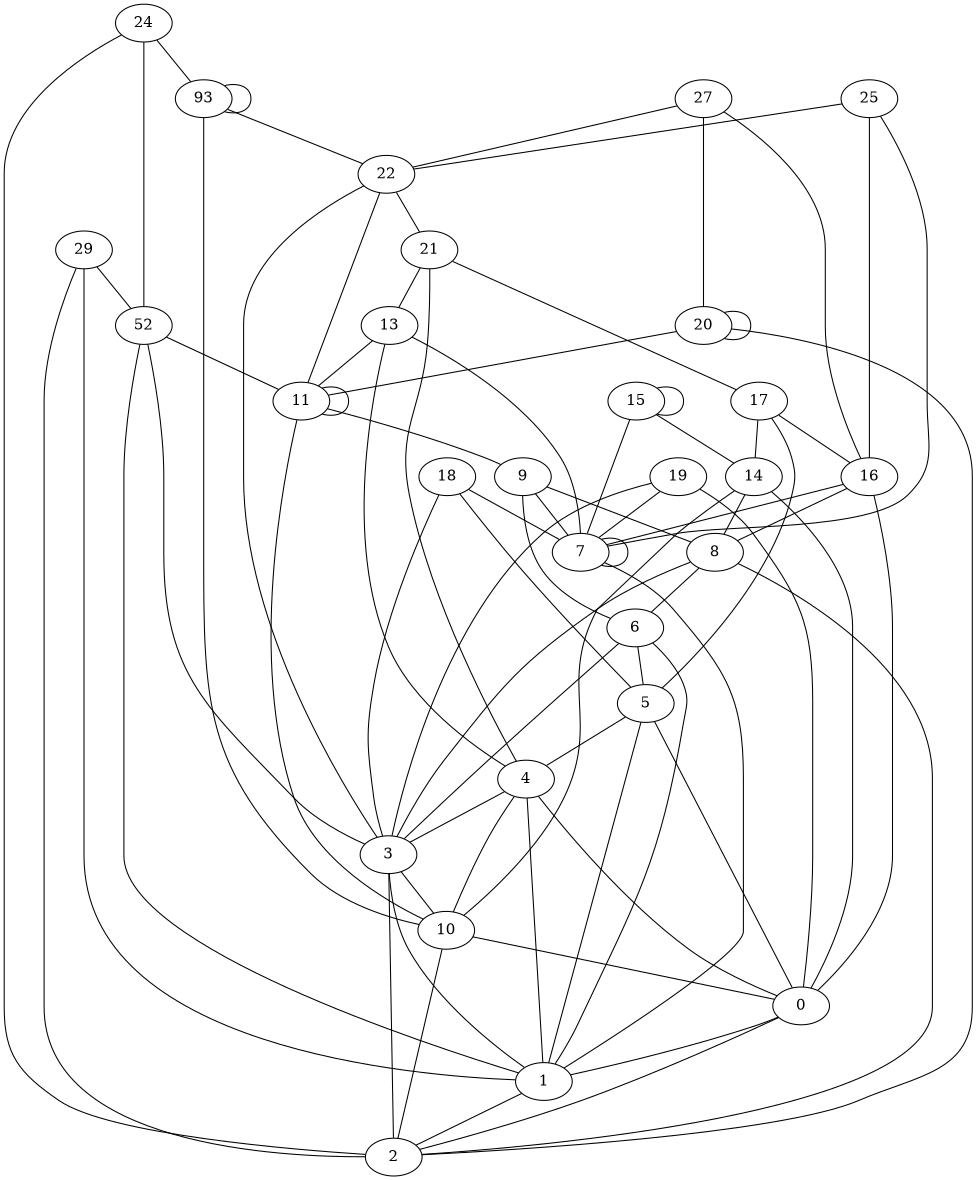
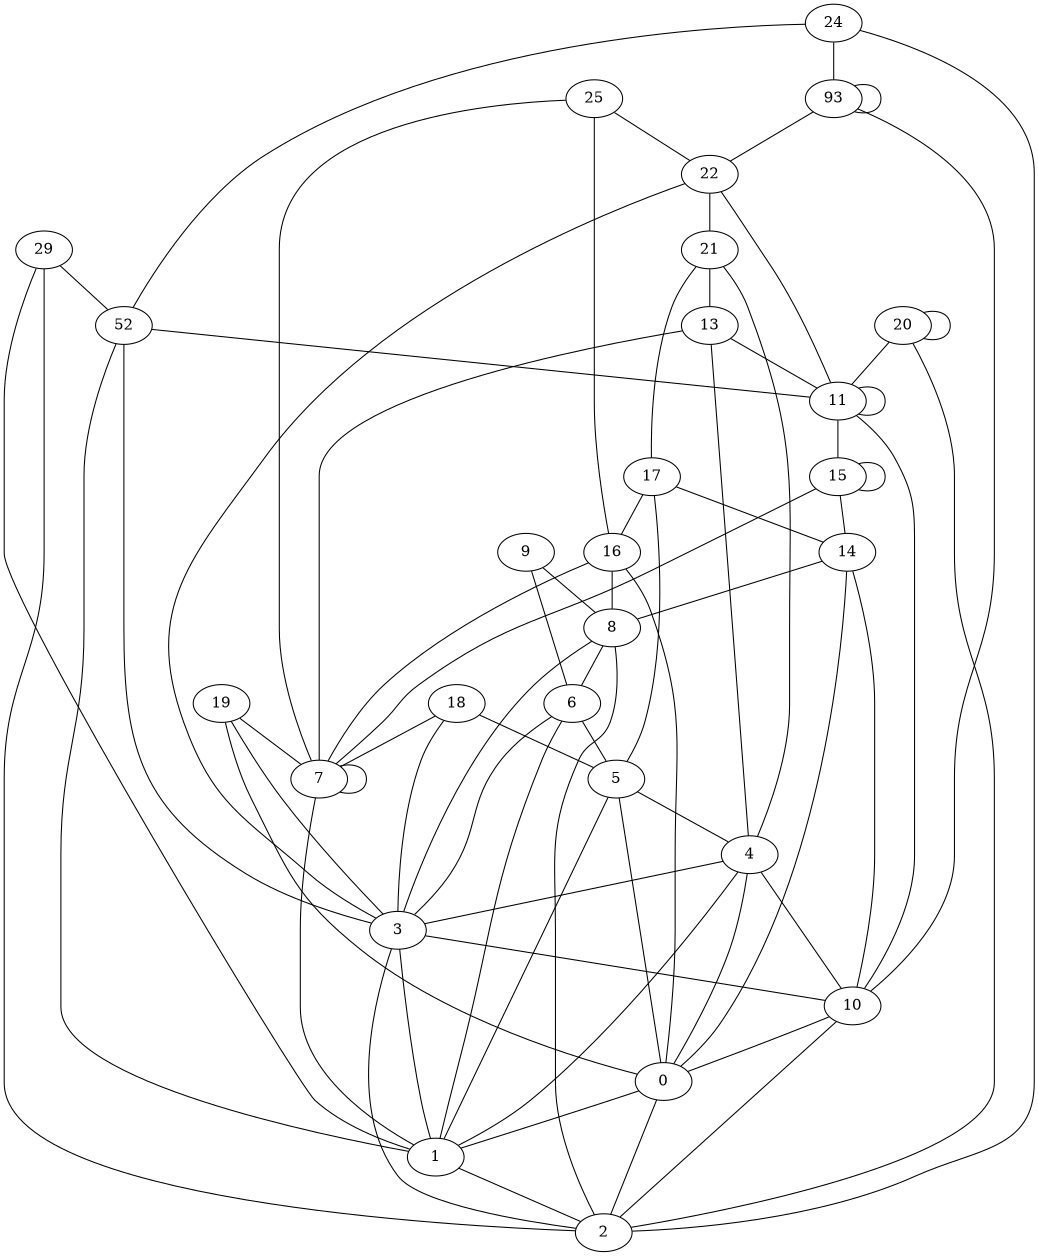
(703, 99) -> none
(415, 434) -> (838, 439)
(552, 515) -> none
